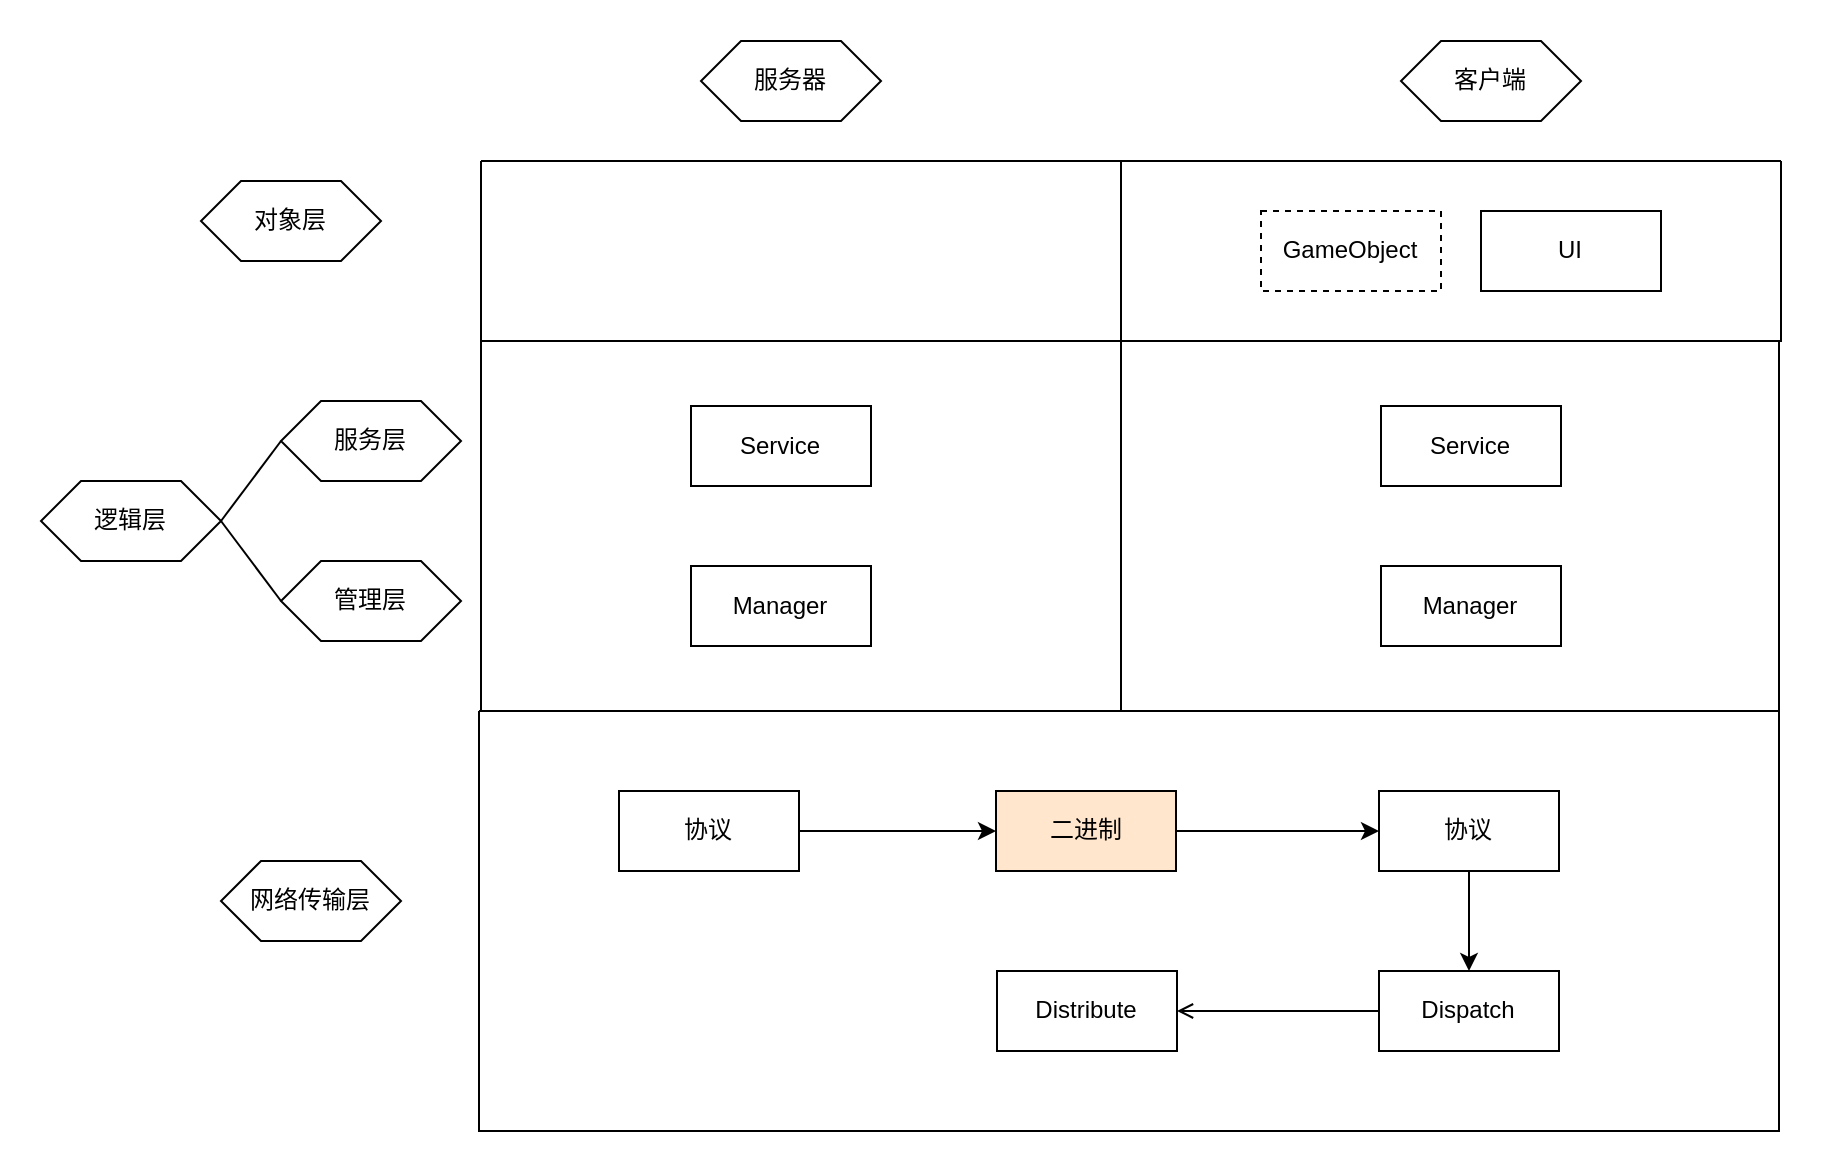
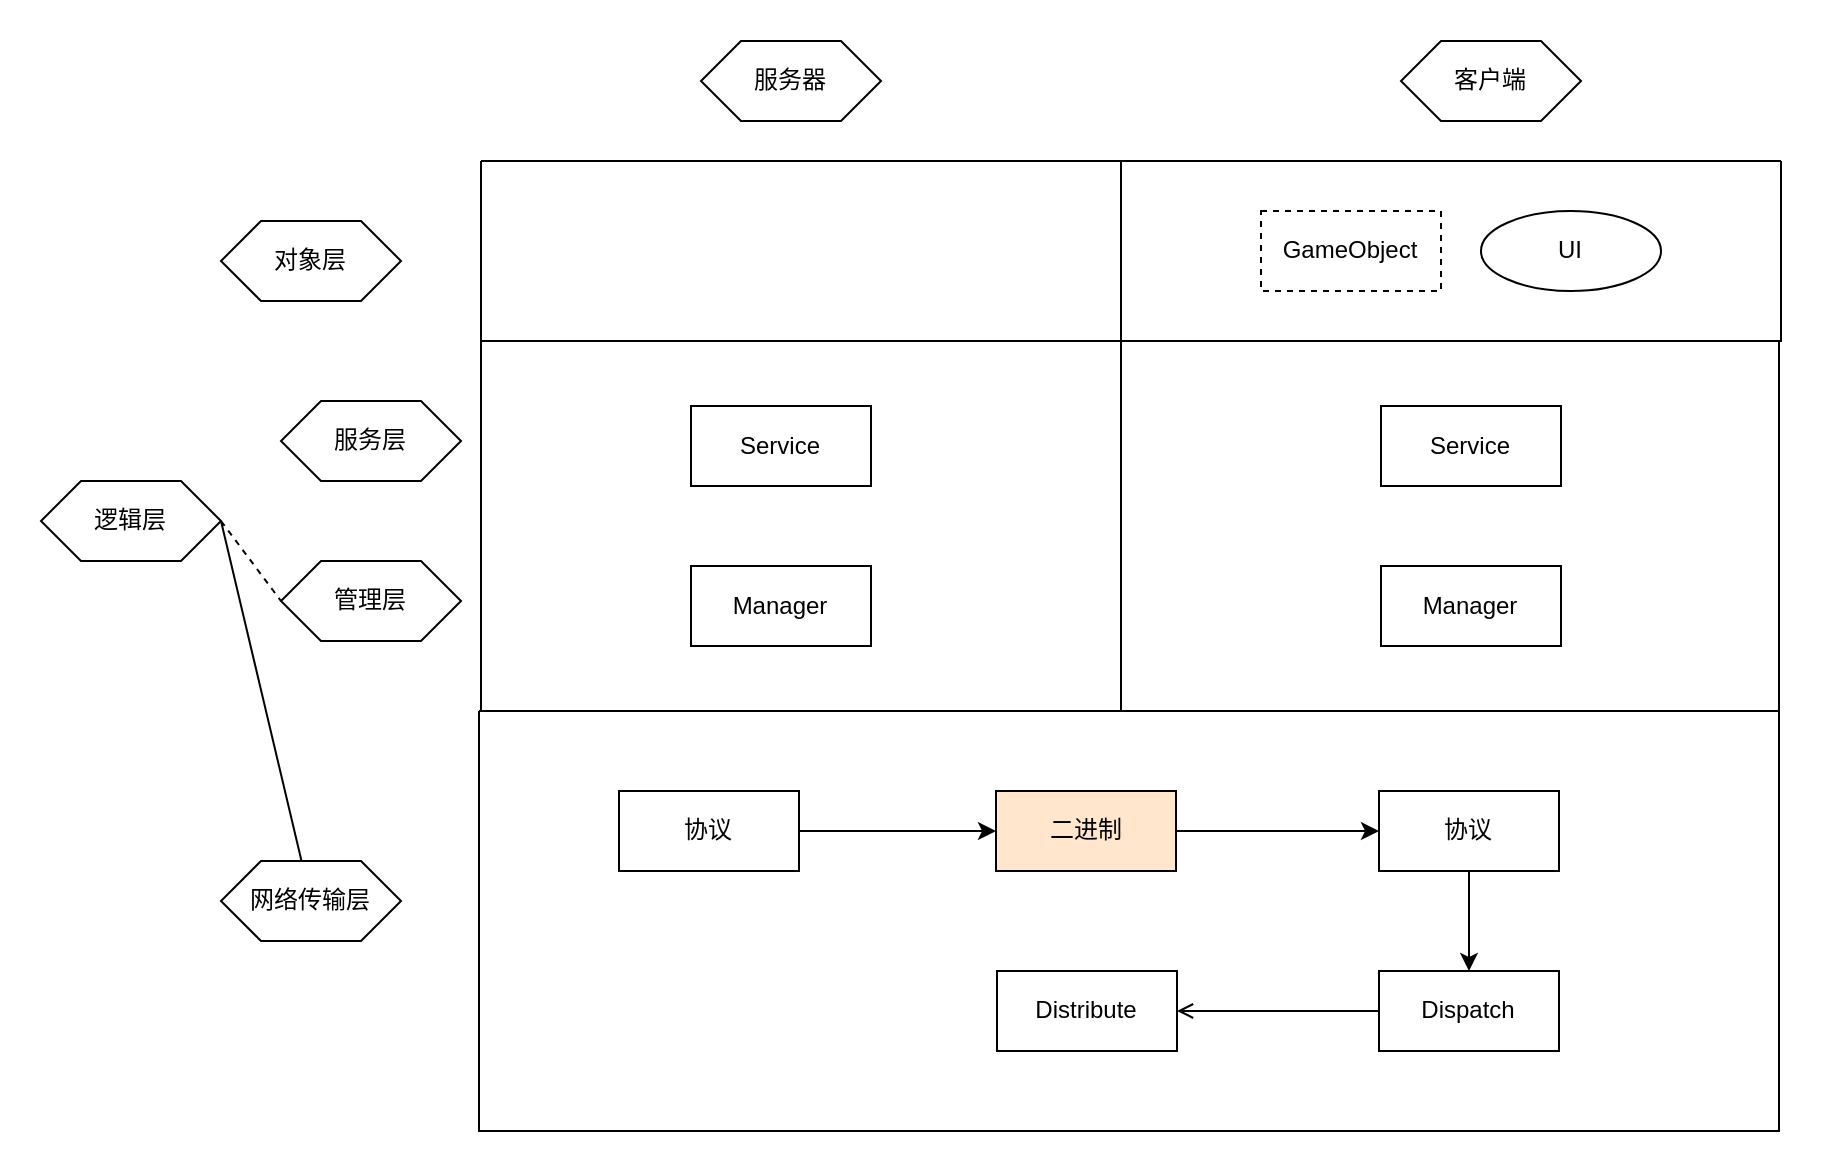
(291, 221) -> (311, 261)
(1571, 251) -> (1571, 251)
(251, 481) -> (262, 694)
(253, 563) -> (253, 563)
